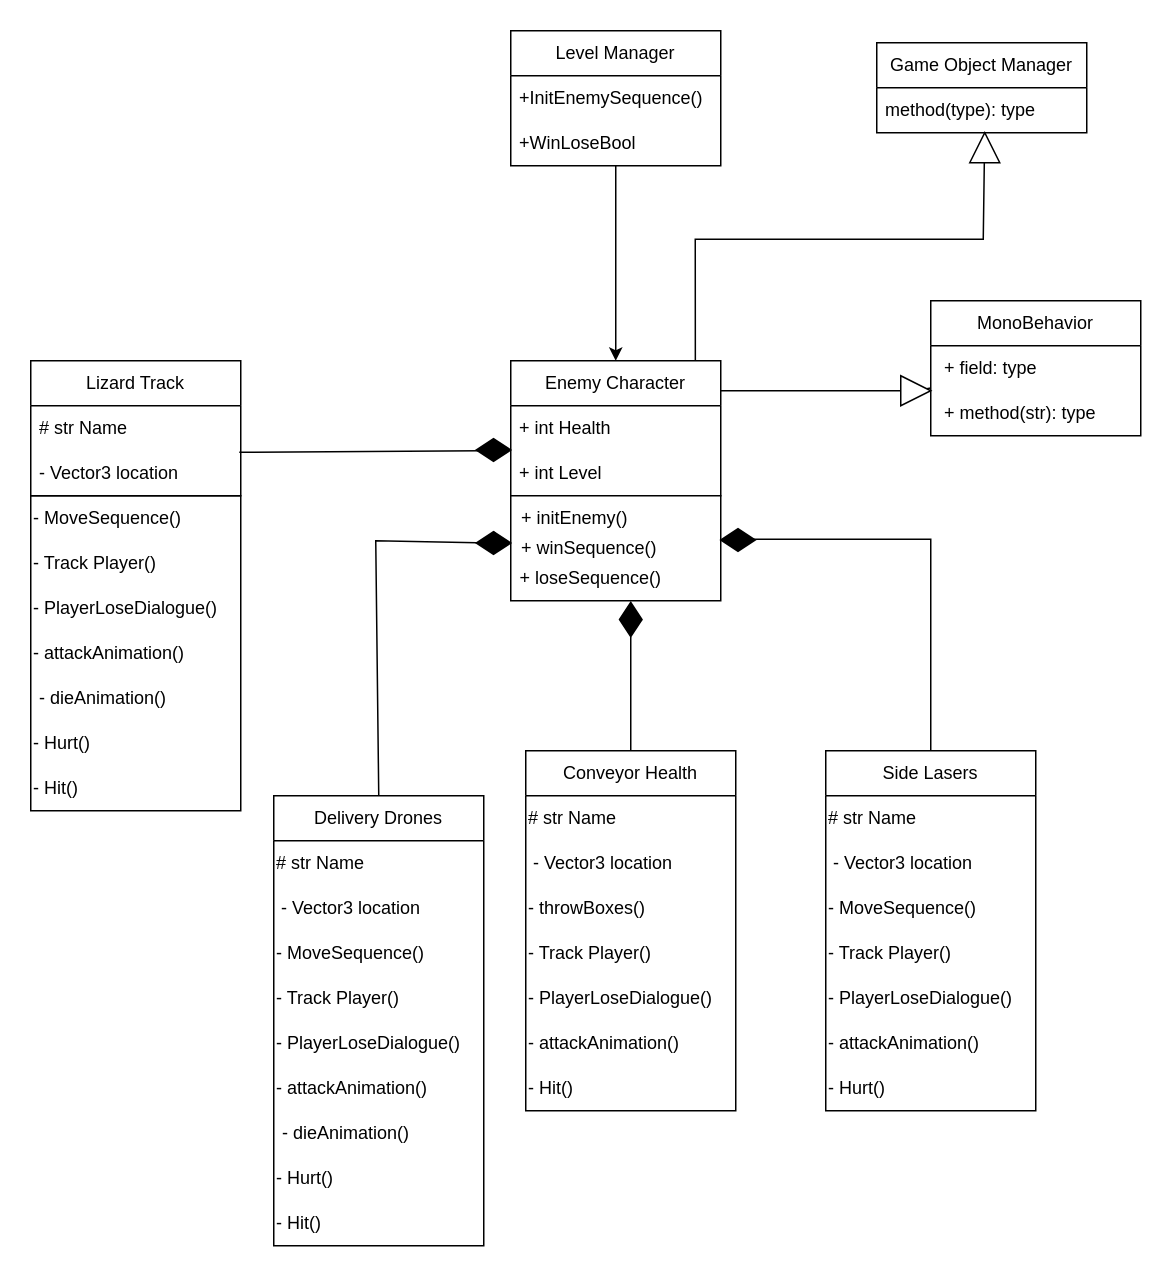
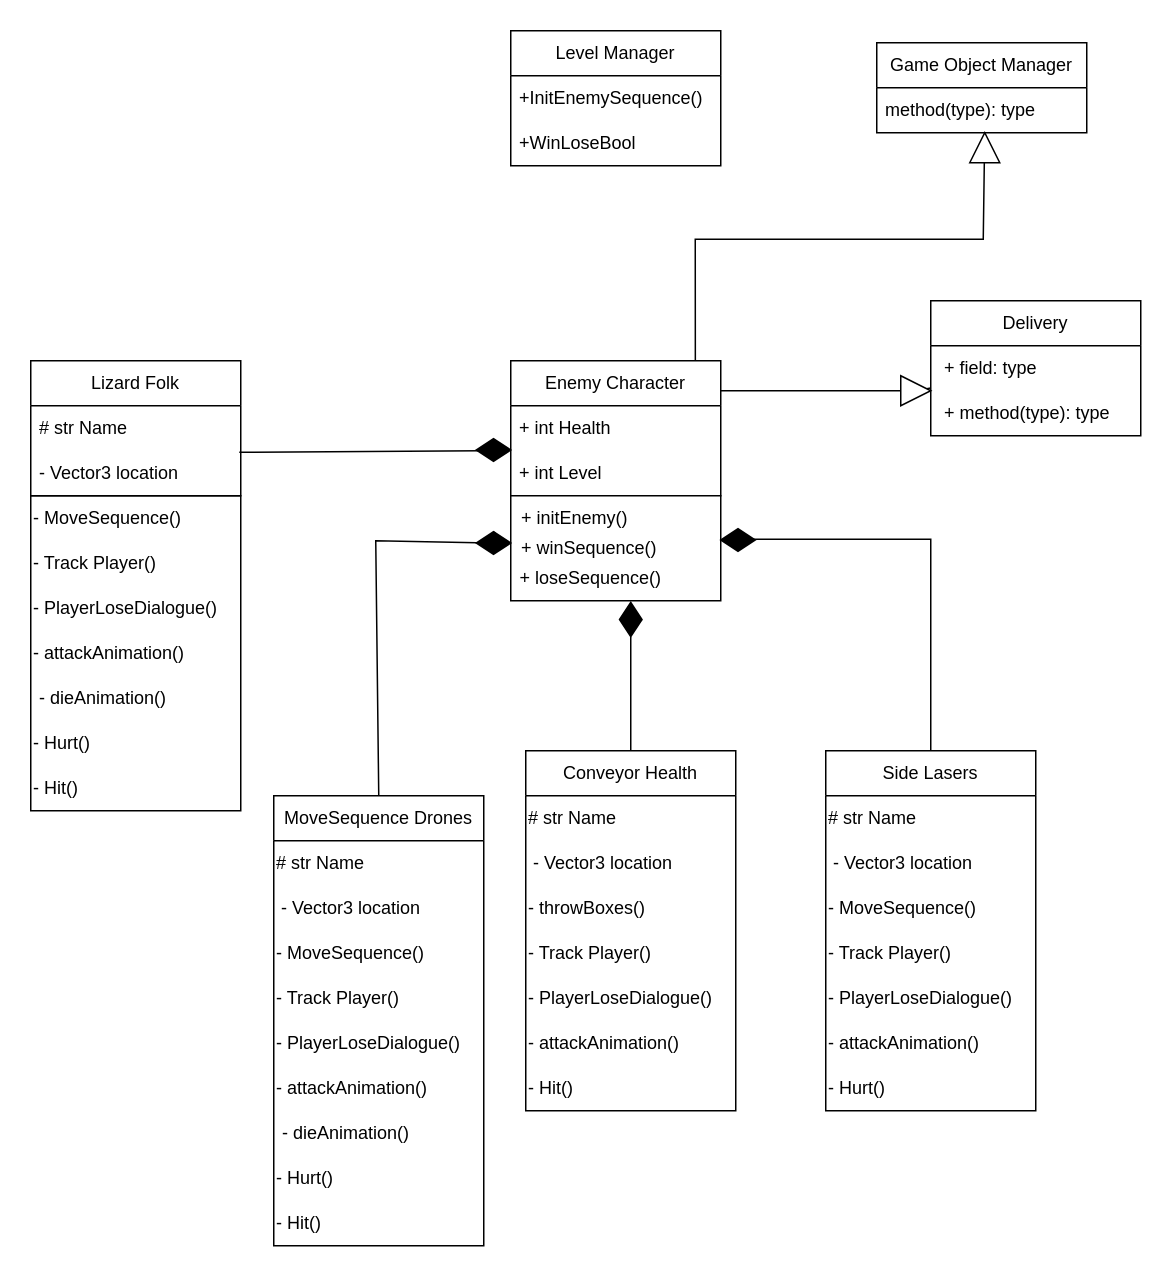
(616, 259) -> none
(1036, 323) -> (1036, 323)
(136, 383) -> (136, 383)
(1028, 413) -> (1034, 413)
(379, 818) -> (379, 818)
